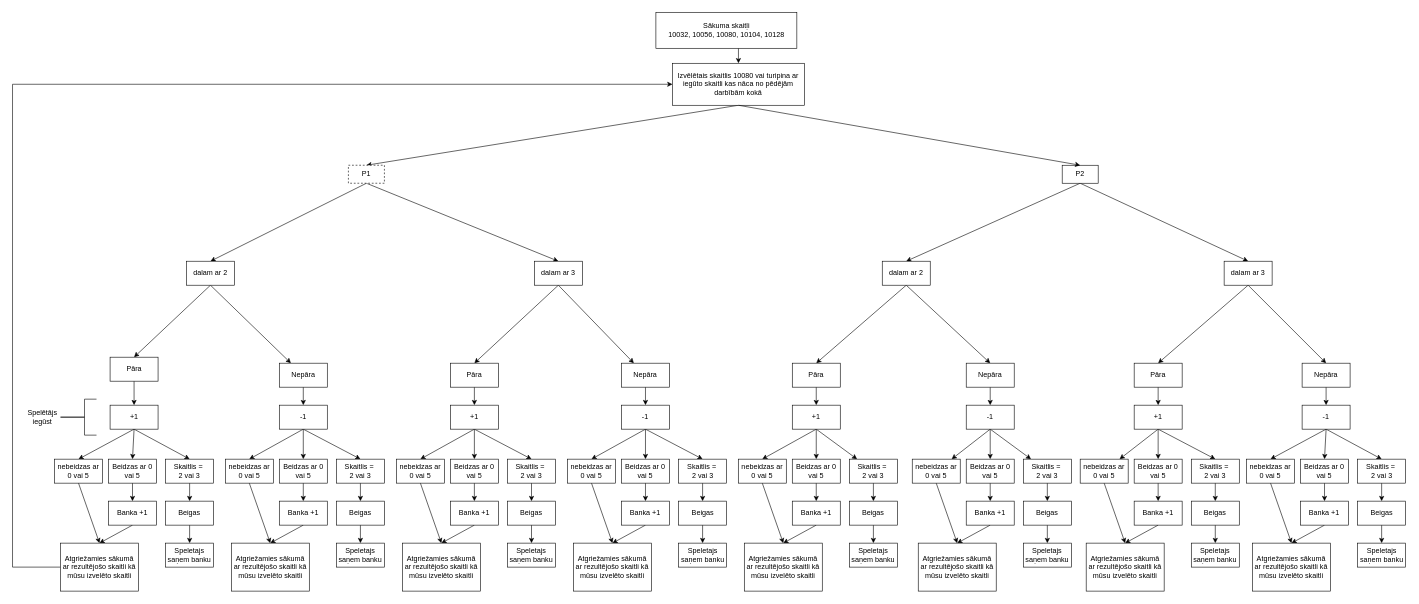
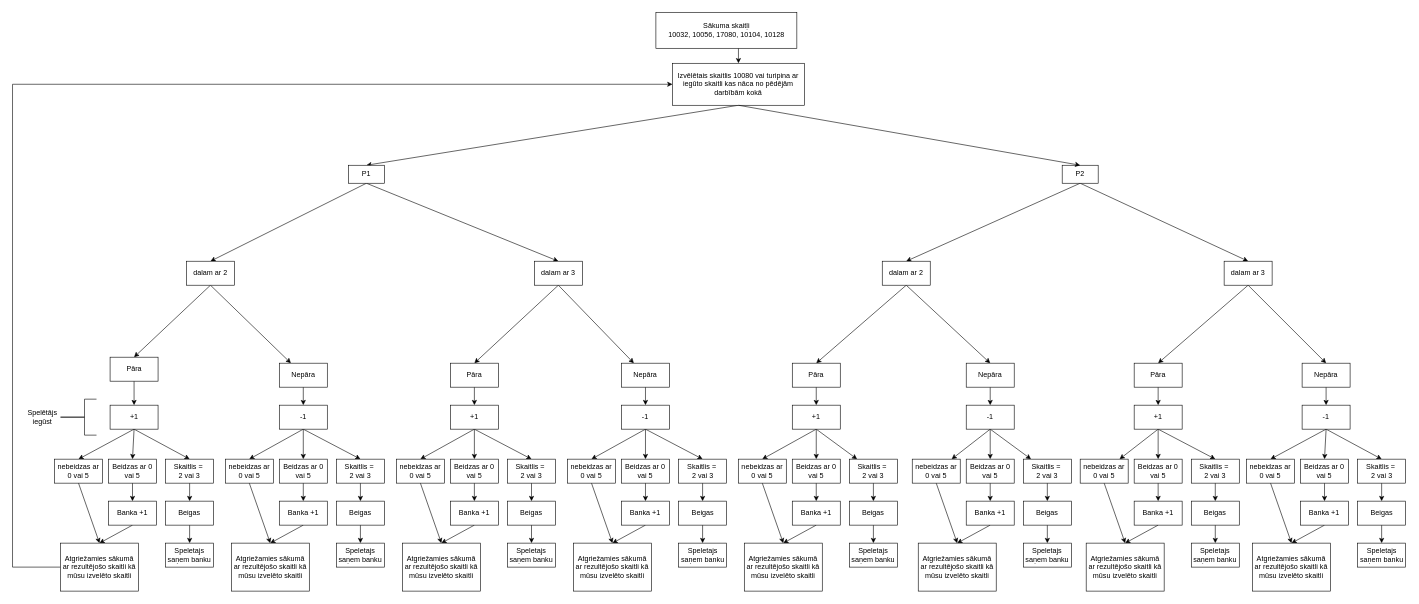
(727, 30) -> (727, 30)
(366, 174) -> (366, 174)
